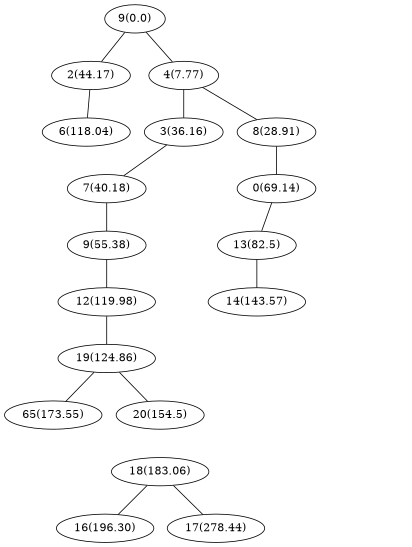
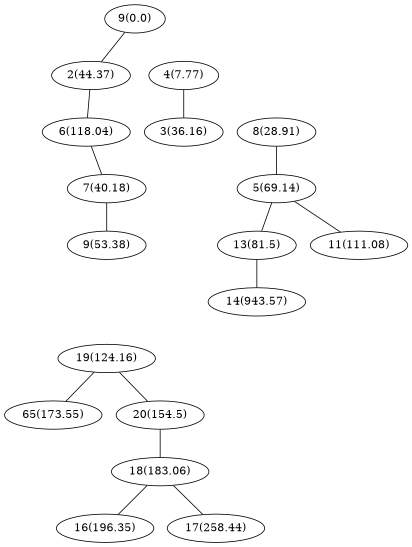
(159, 47) -> none
(91, 75) -> (91, 75)
(230, 103) -> none
(145, 160) -> (96, 160)
(277, 189) -> (277, 189)
(107, 245) -> (107, 245)
(257, 245) -> (257, 245)
none -> (359, 245)
(107, 302) -> none
(257, 302) -> (257, 302)
(107, 358) -> (107, 358)
none -> (160, 443)
(105, 528) -> (105, 528)
(216, 528) -> (216, 528)
